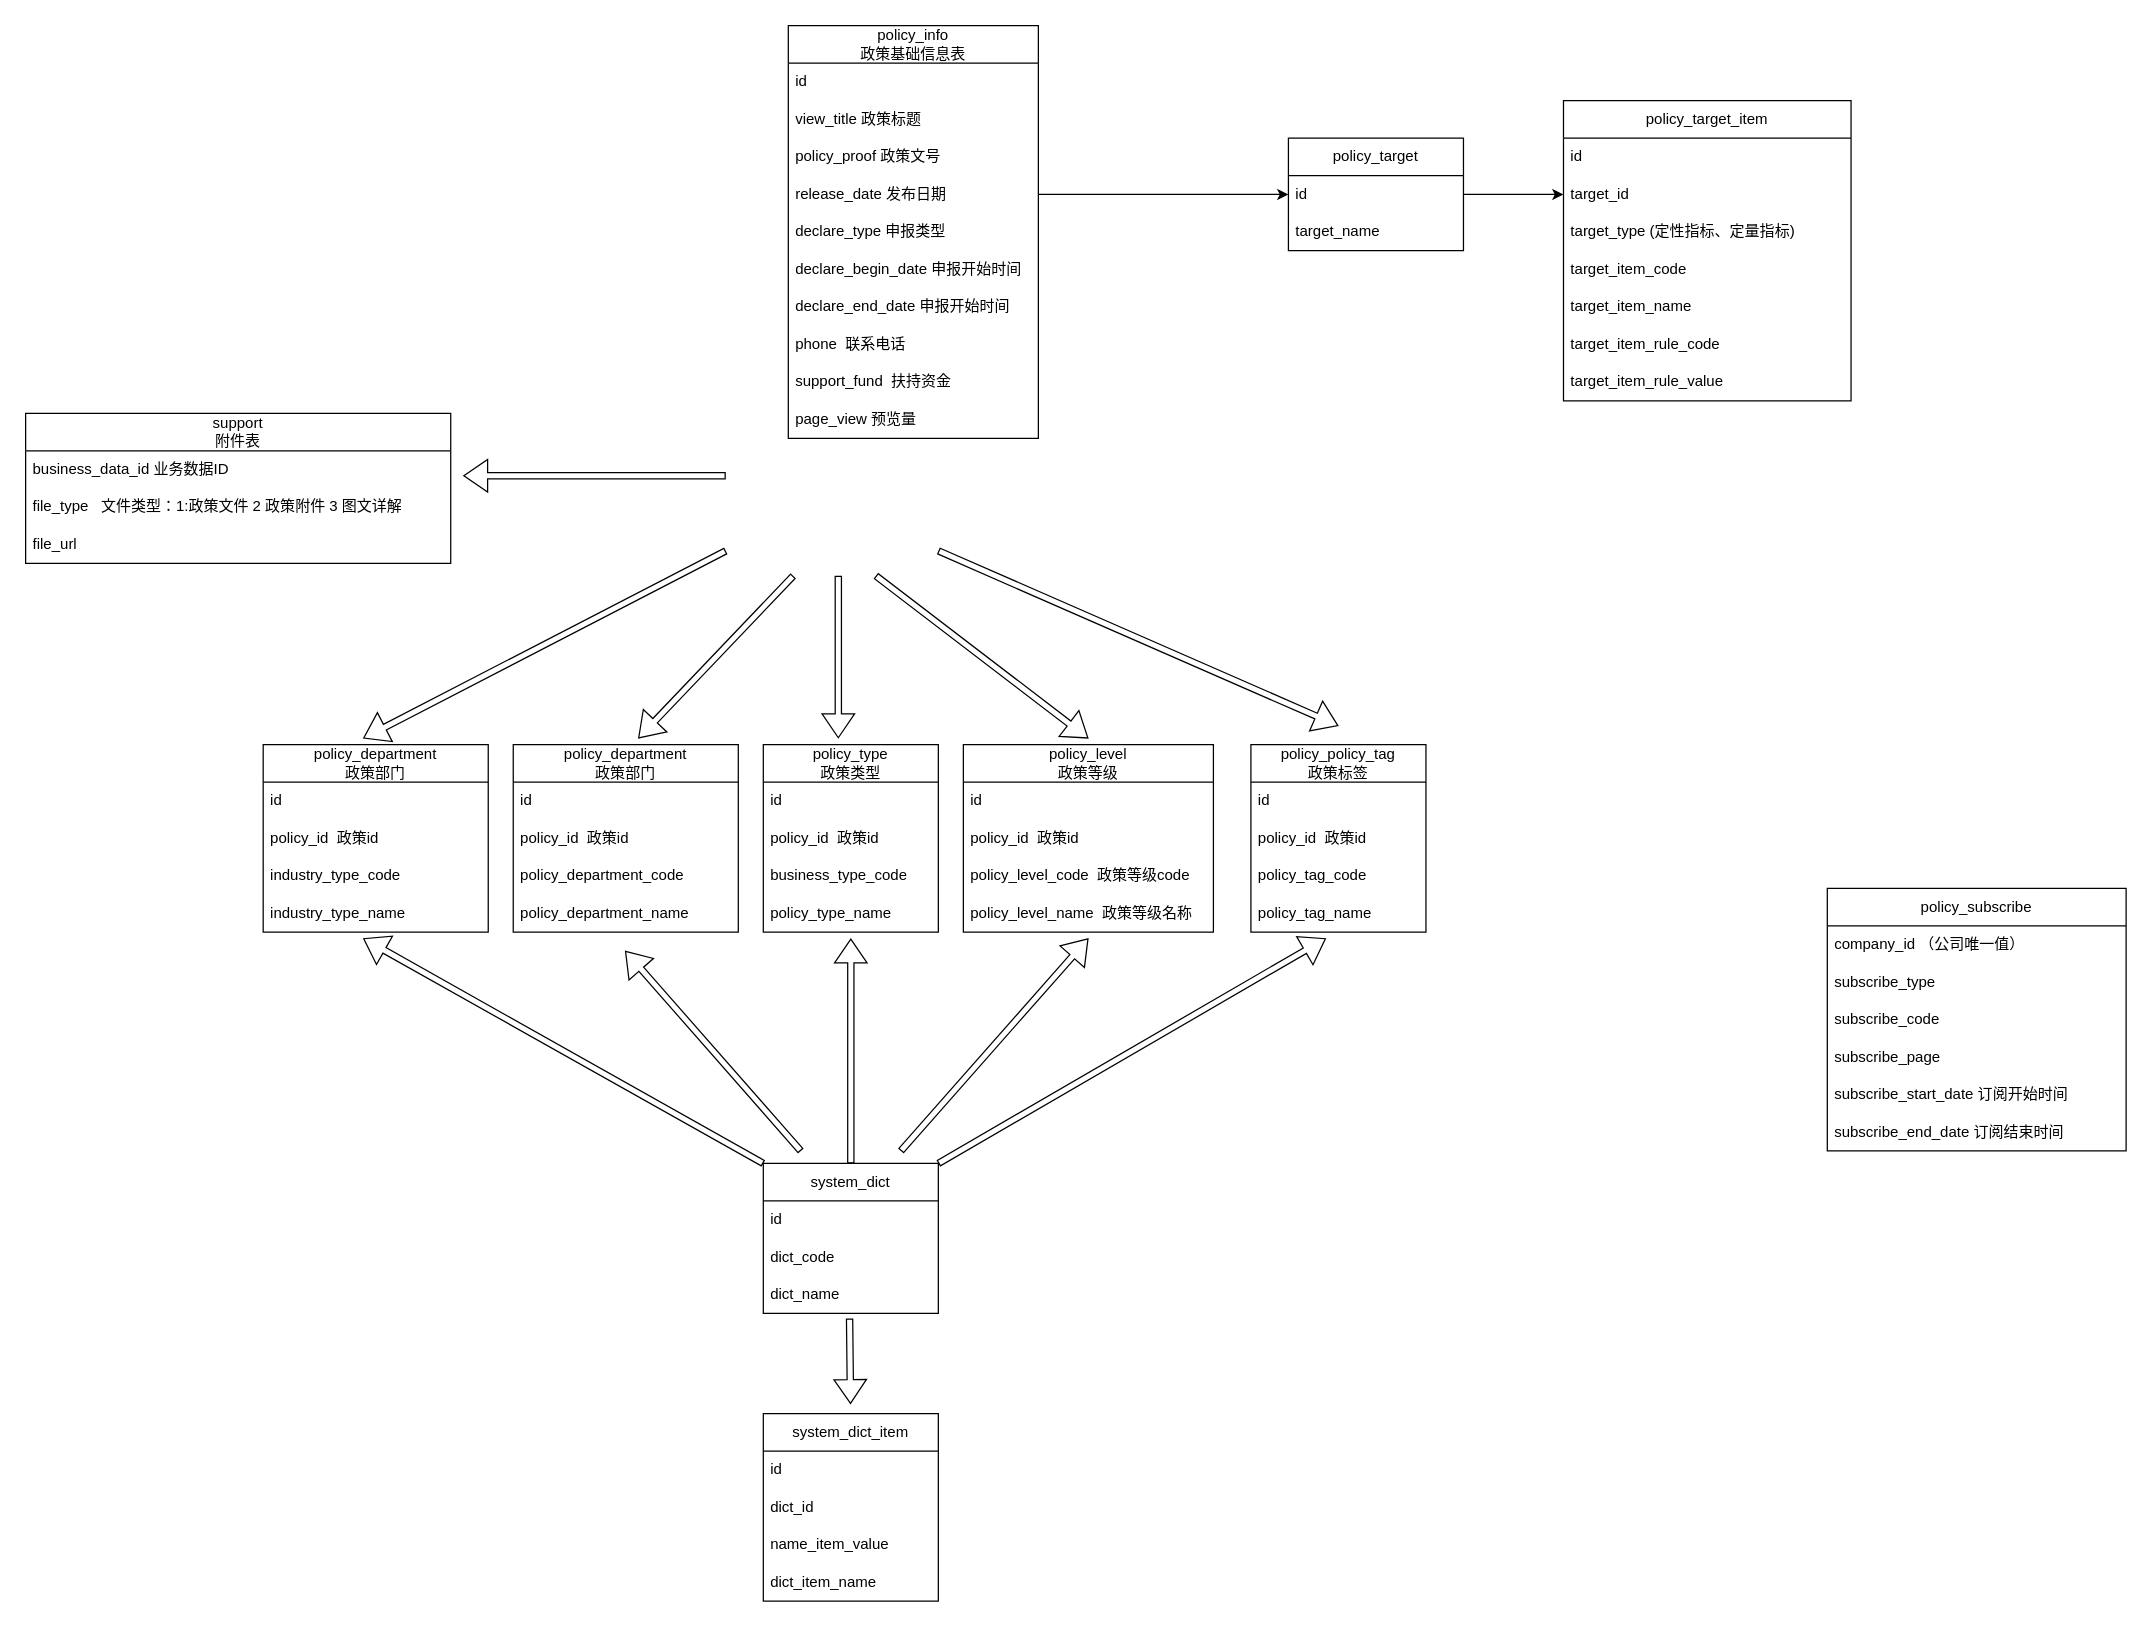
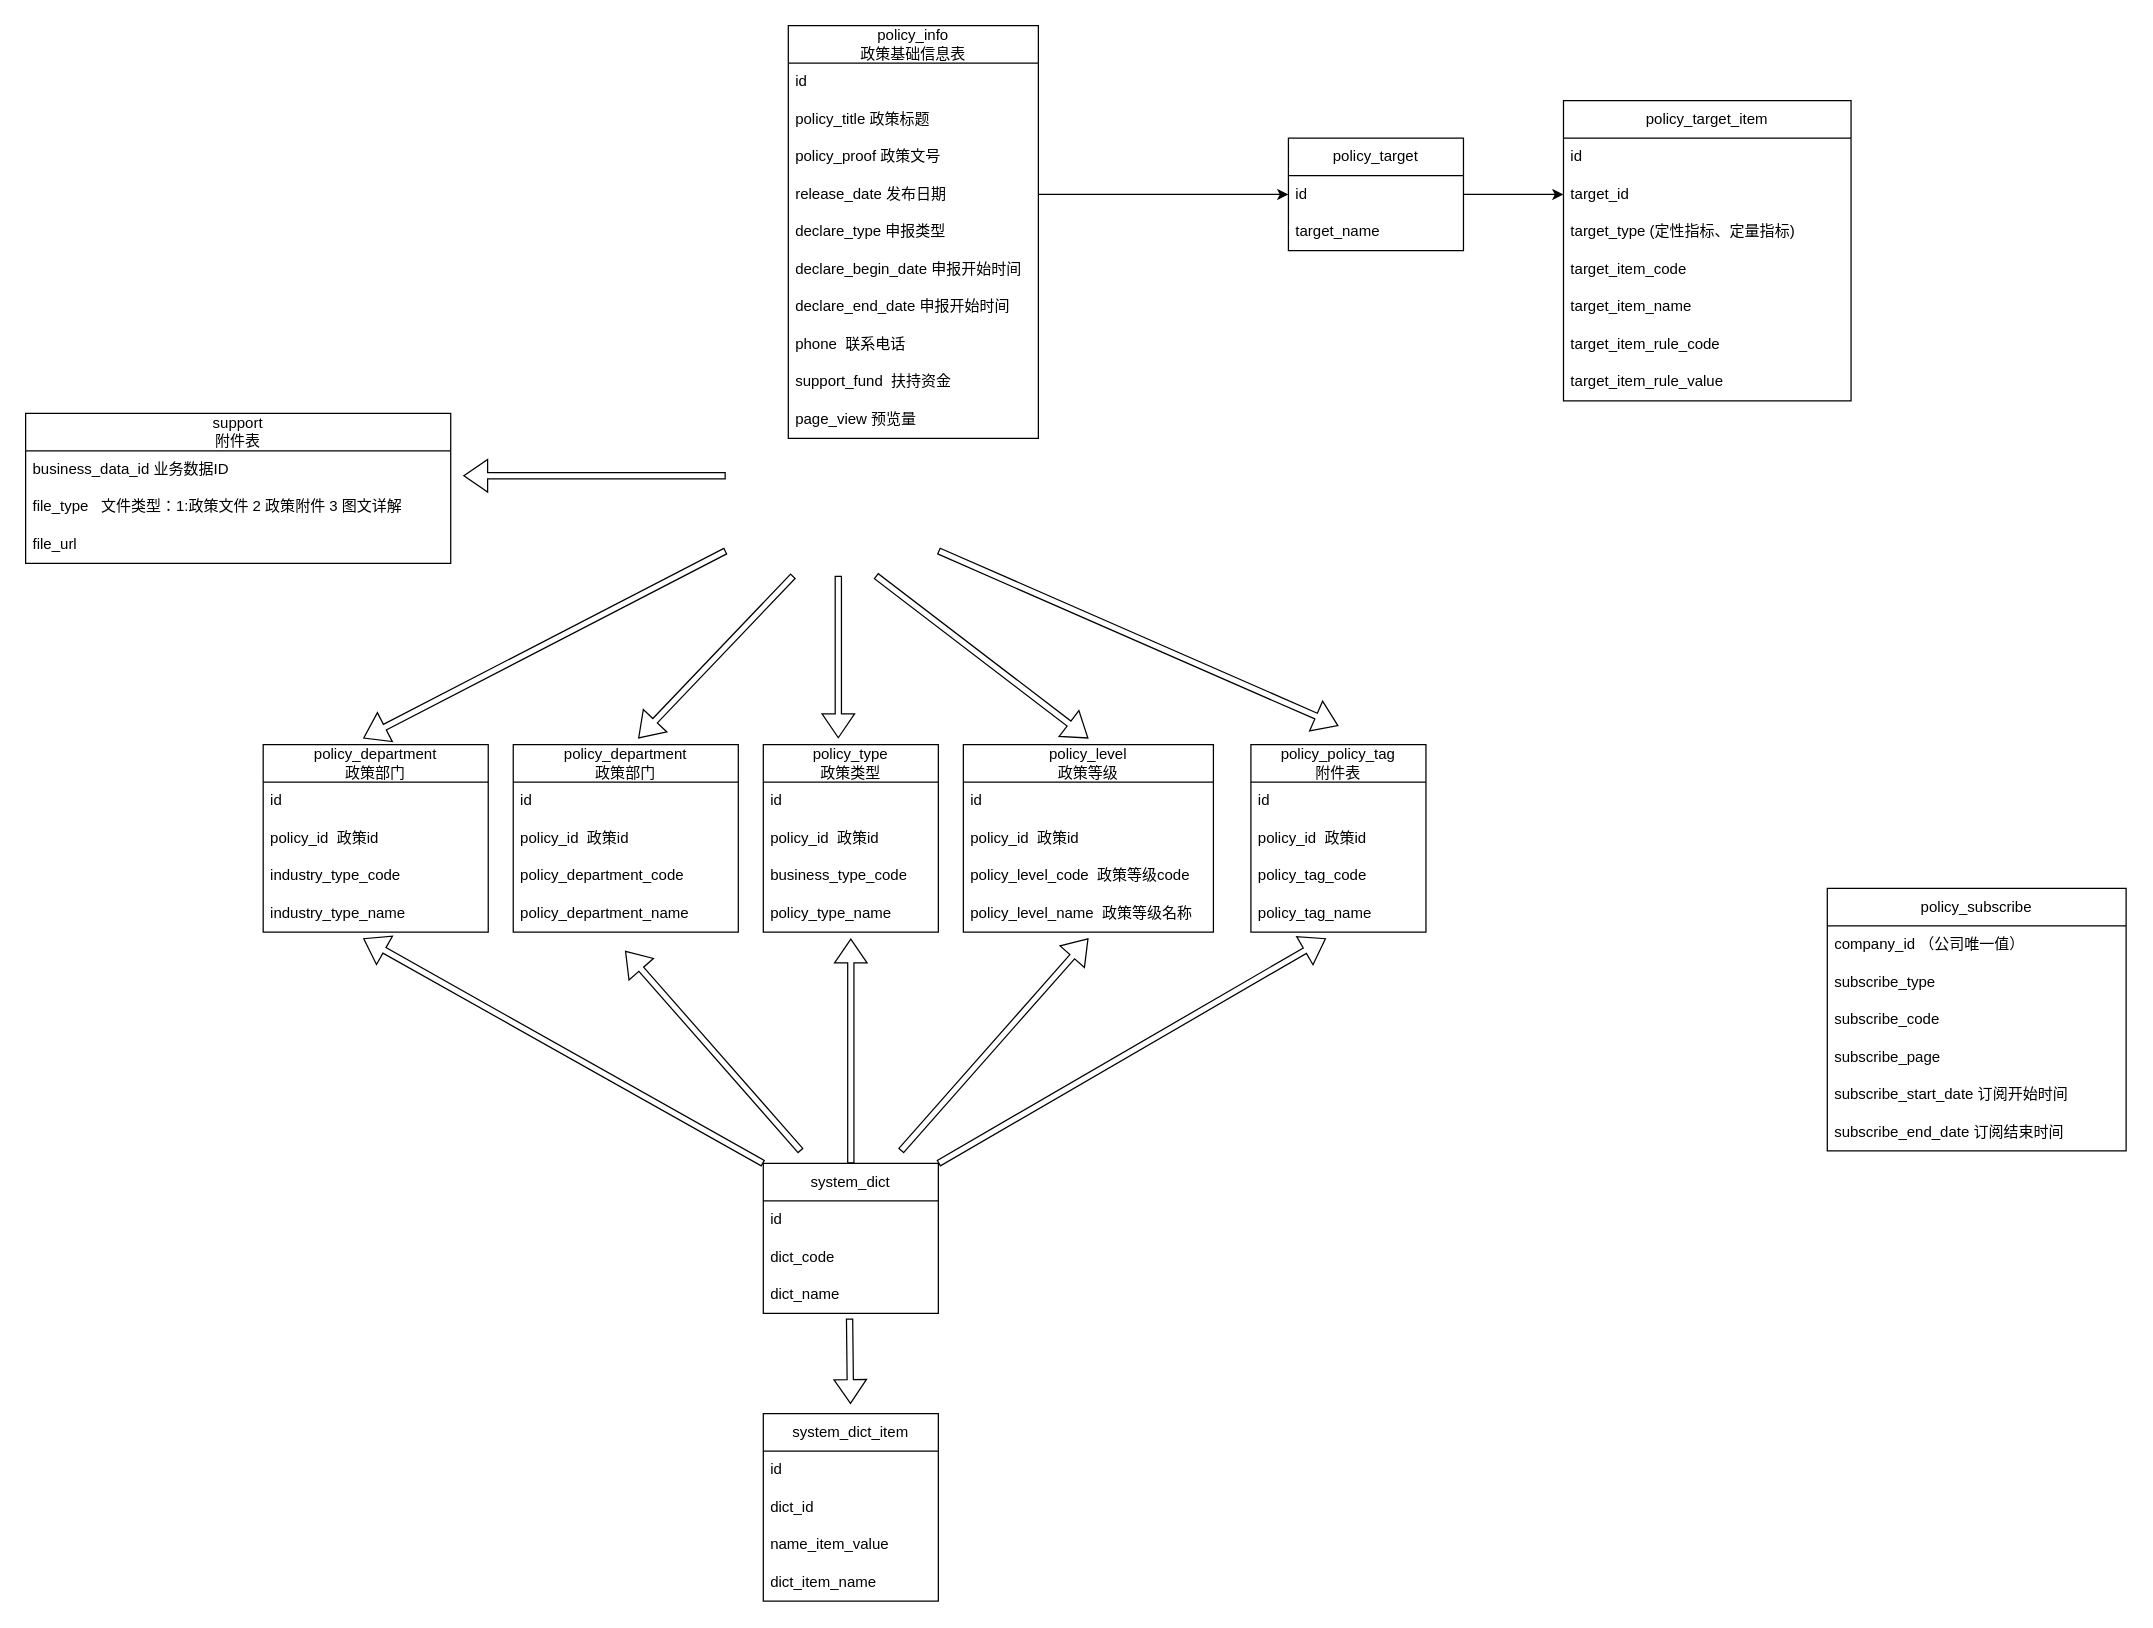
(866, 119) -> (872, 119)
(1338, 763) -> (1338, 763)
